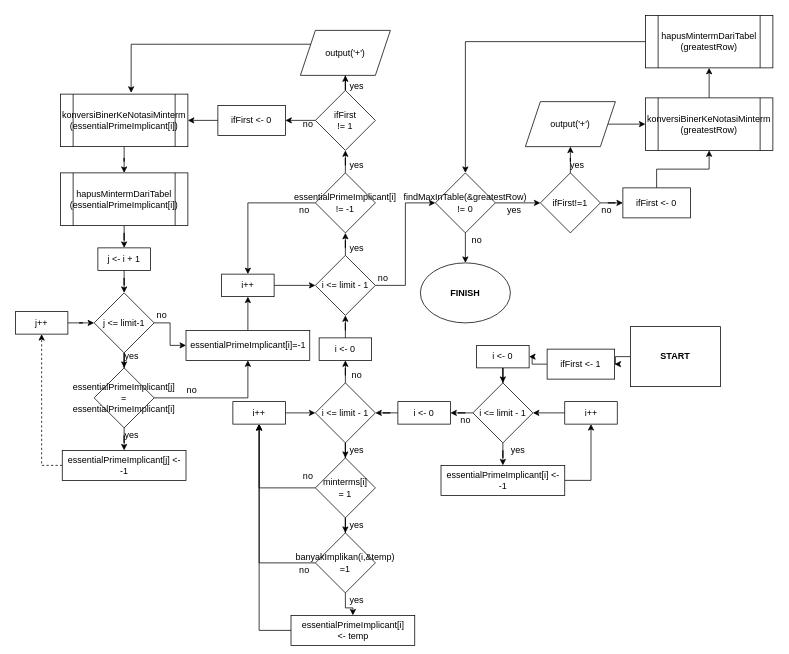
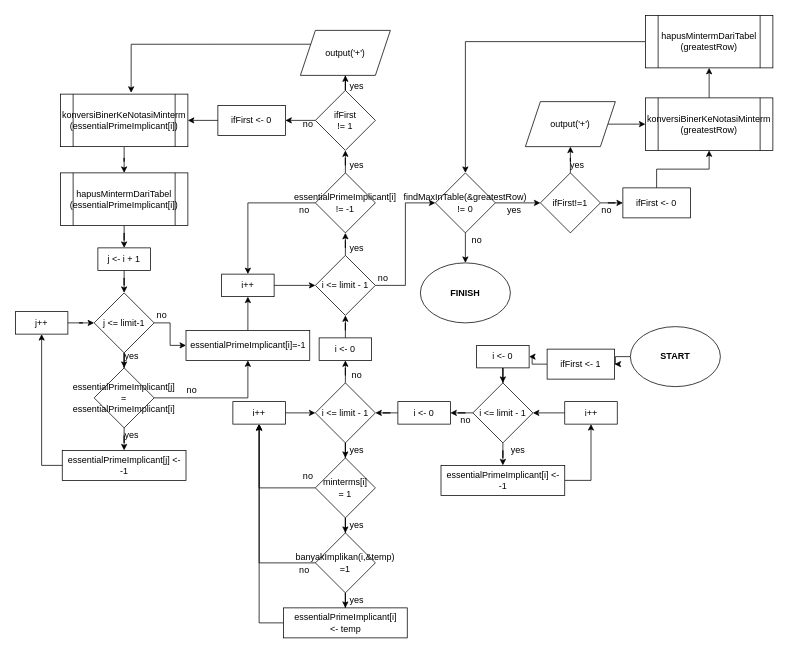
(675, 357) -> (675, 357)
(42, 412) -> (42, 412)
(353, 630) -> (345, 623)
